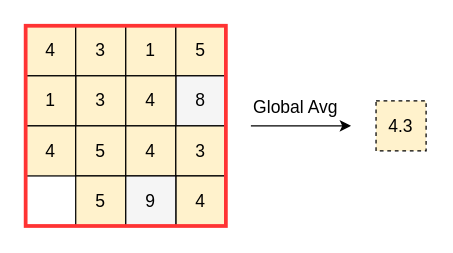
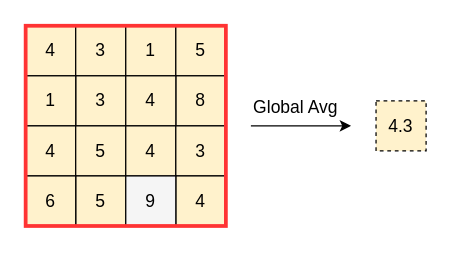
(201, 101) -> (201, 101)
none -> (51, 201)
